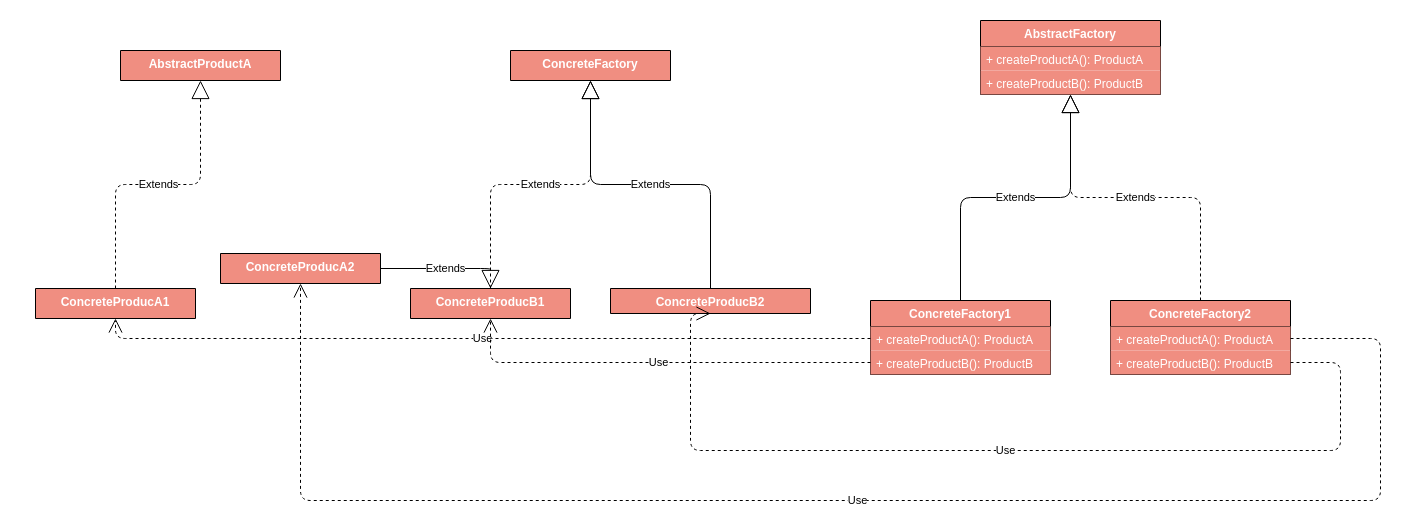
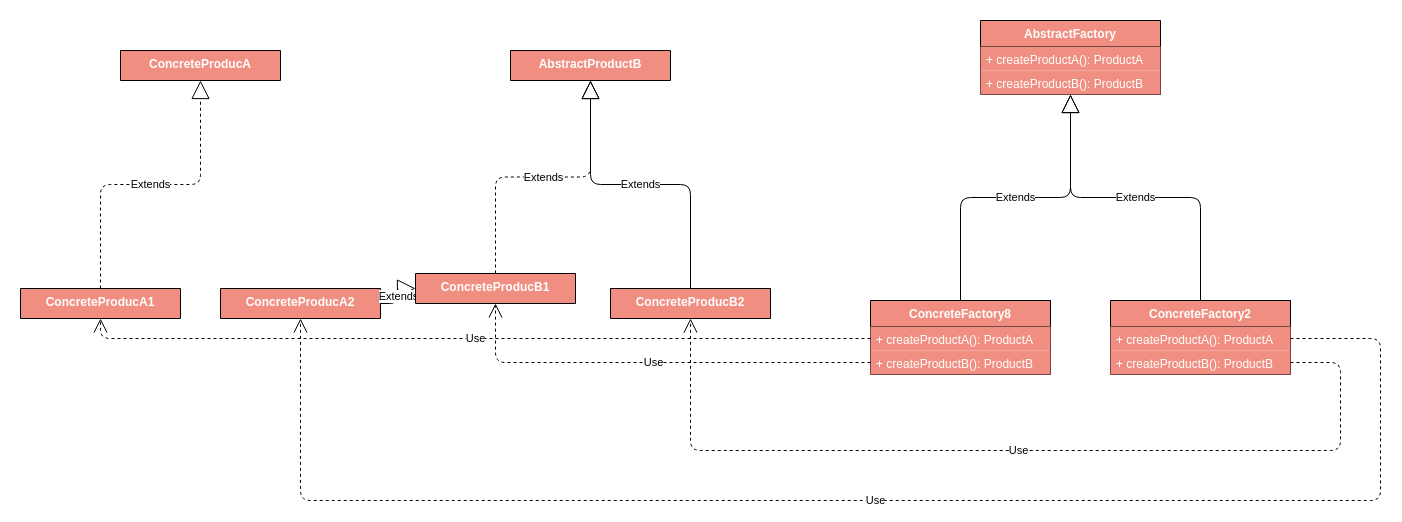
(200, 64) -> (200, 64)
(590, 64) -> (590, 64)
(1201, 230) -> (1201, 230)
(301, 269) -> (301, 304)
(711, 301) -> (691, 304)
(116, 304) -> (101, 304)
(491, 304) -> (496, 289)
(960, 314) -> (960, 314)
